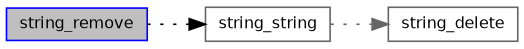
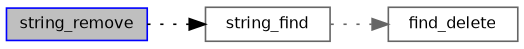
(268, 24) -> (268, 24)
(453, 24) -> (453, 24)
